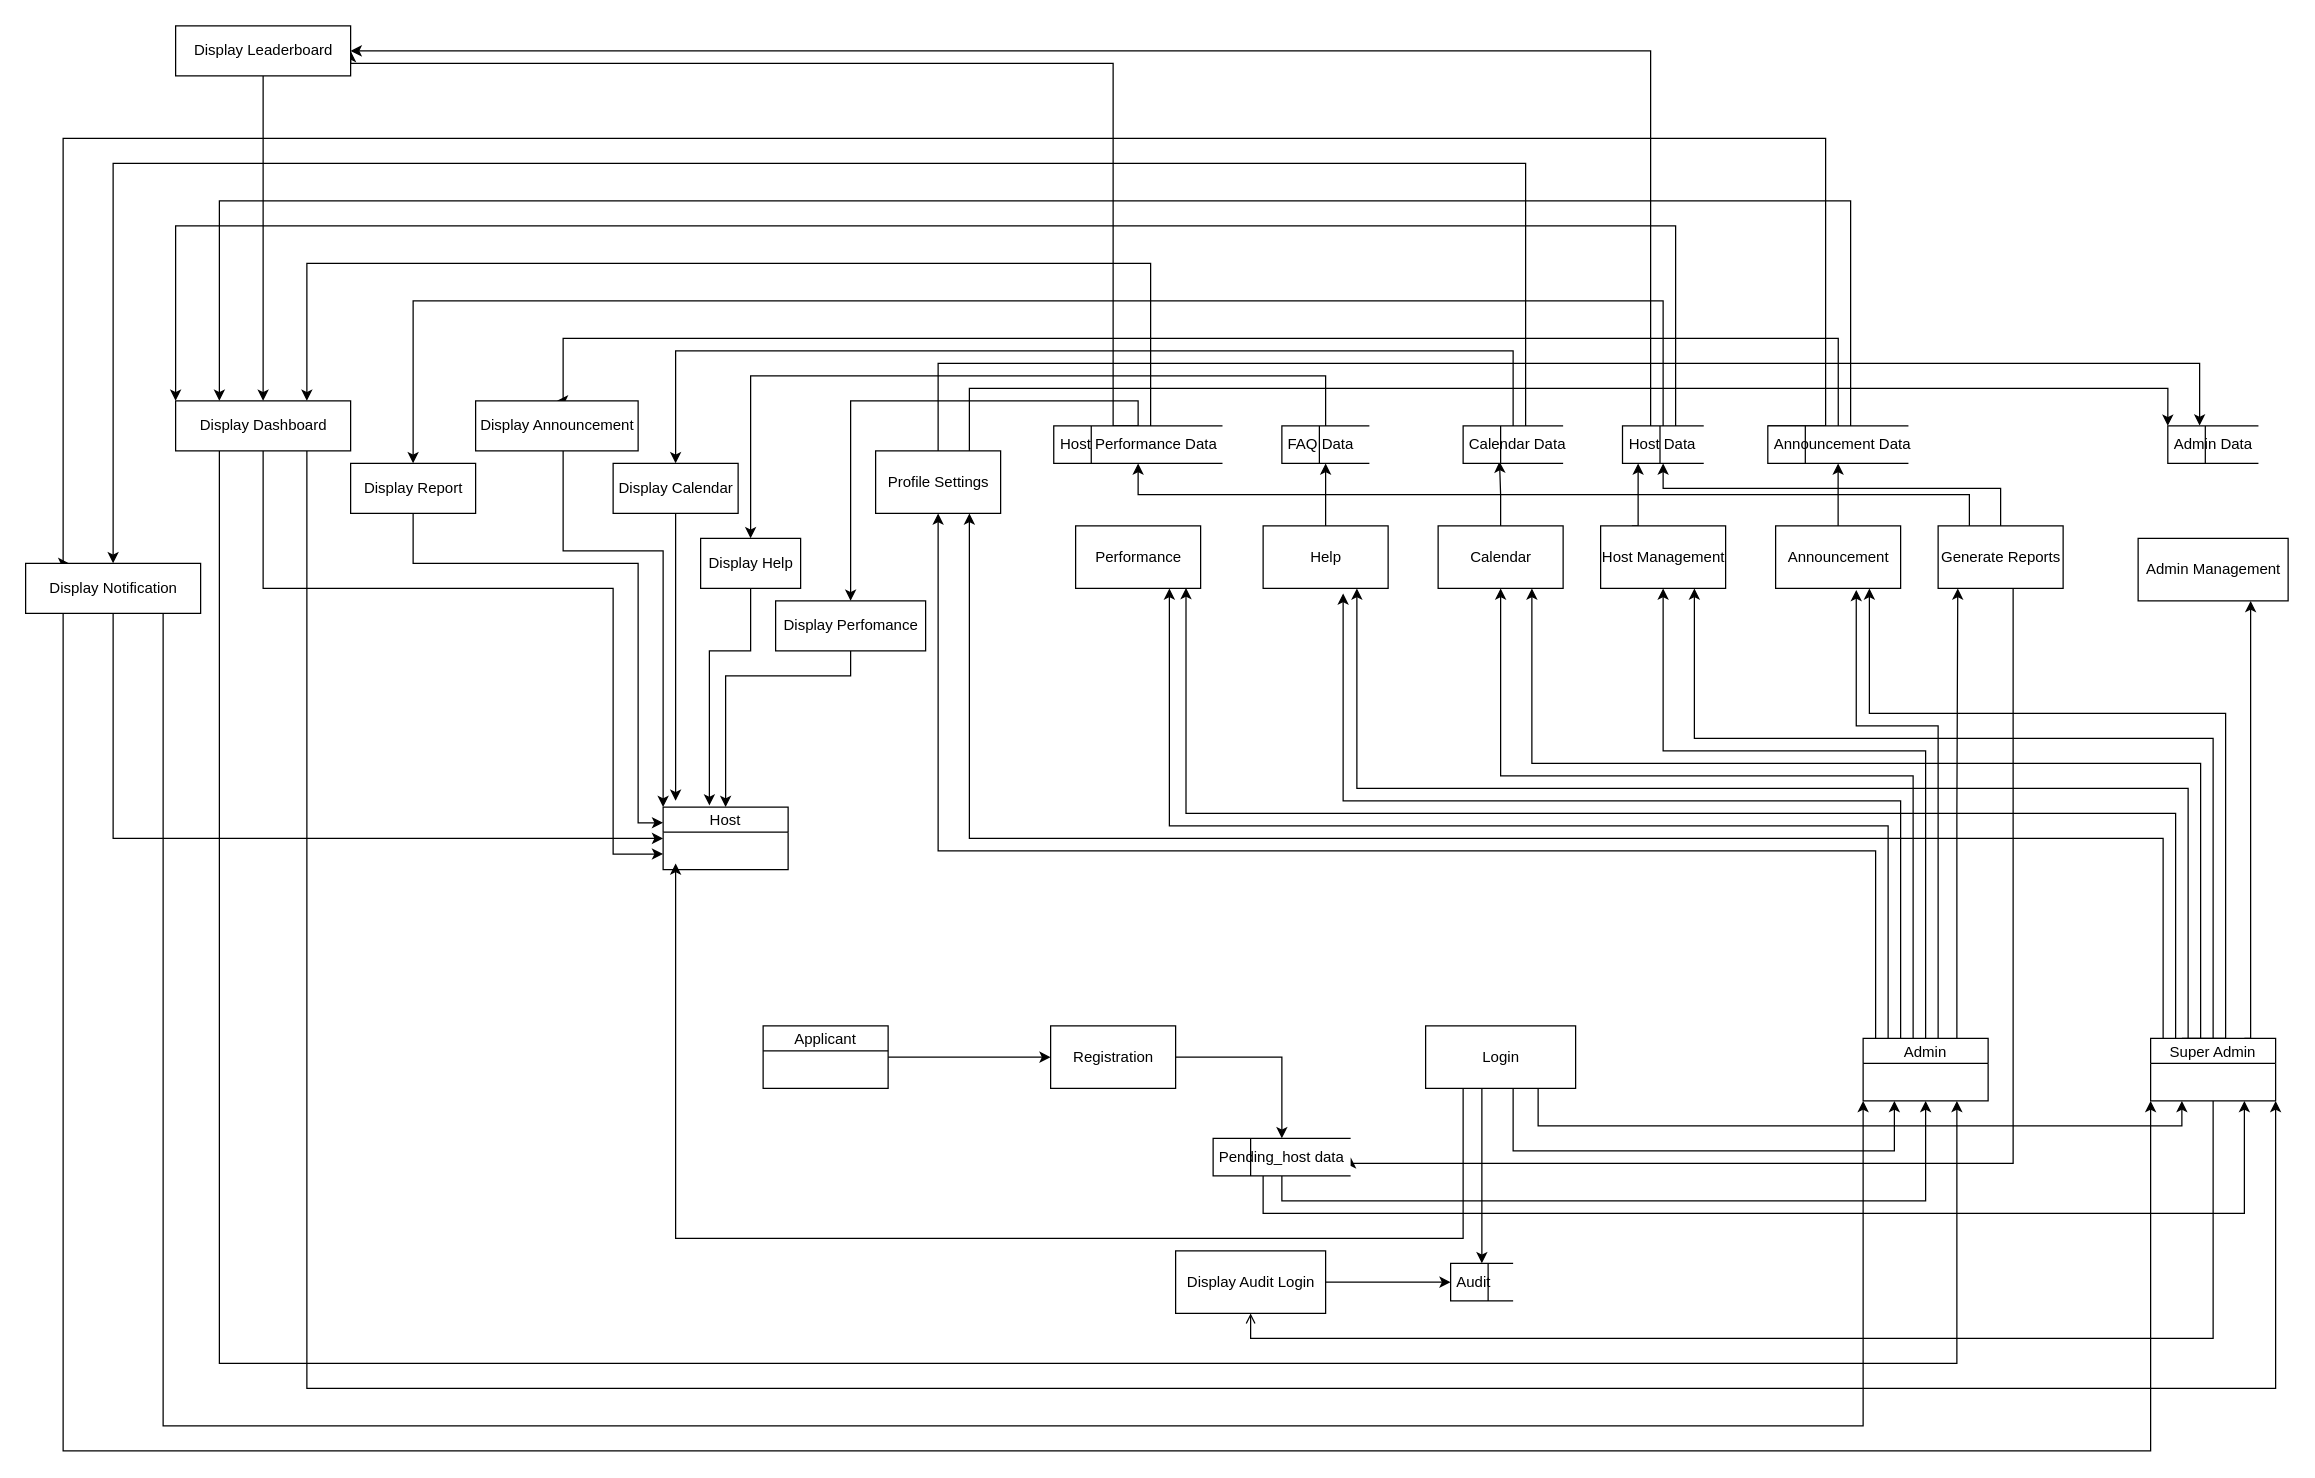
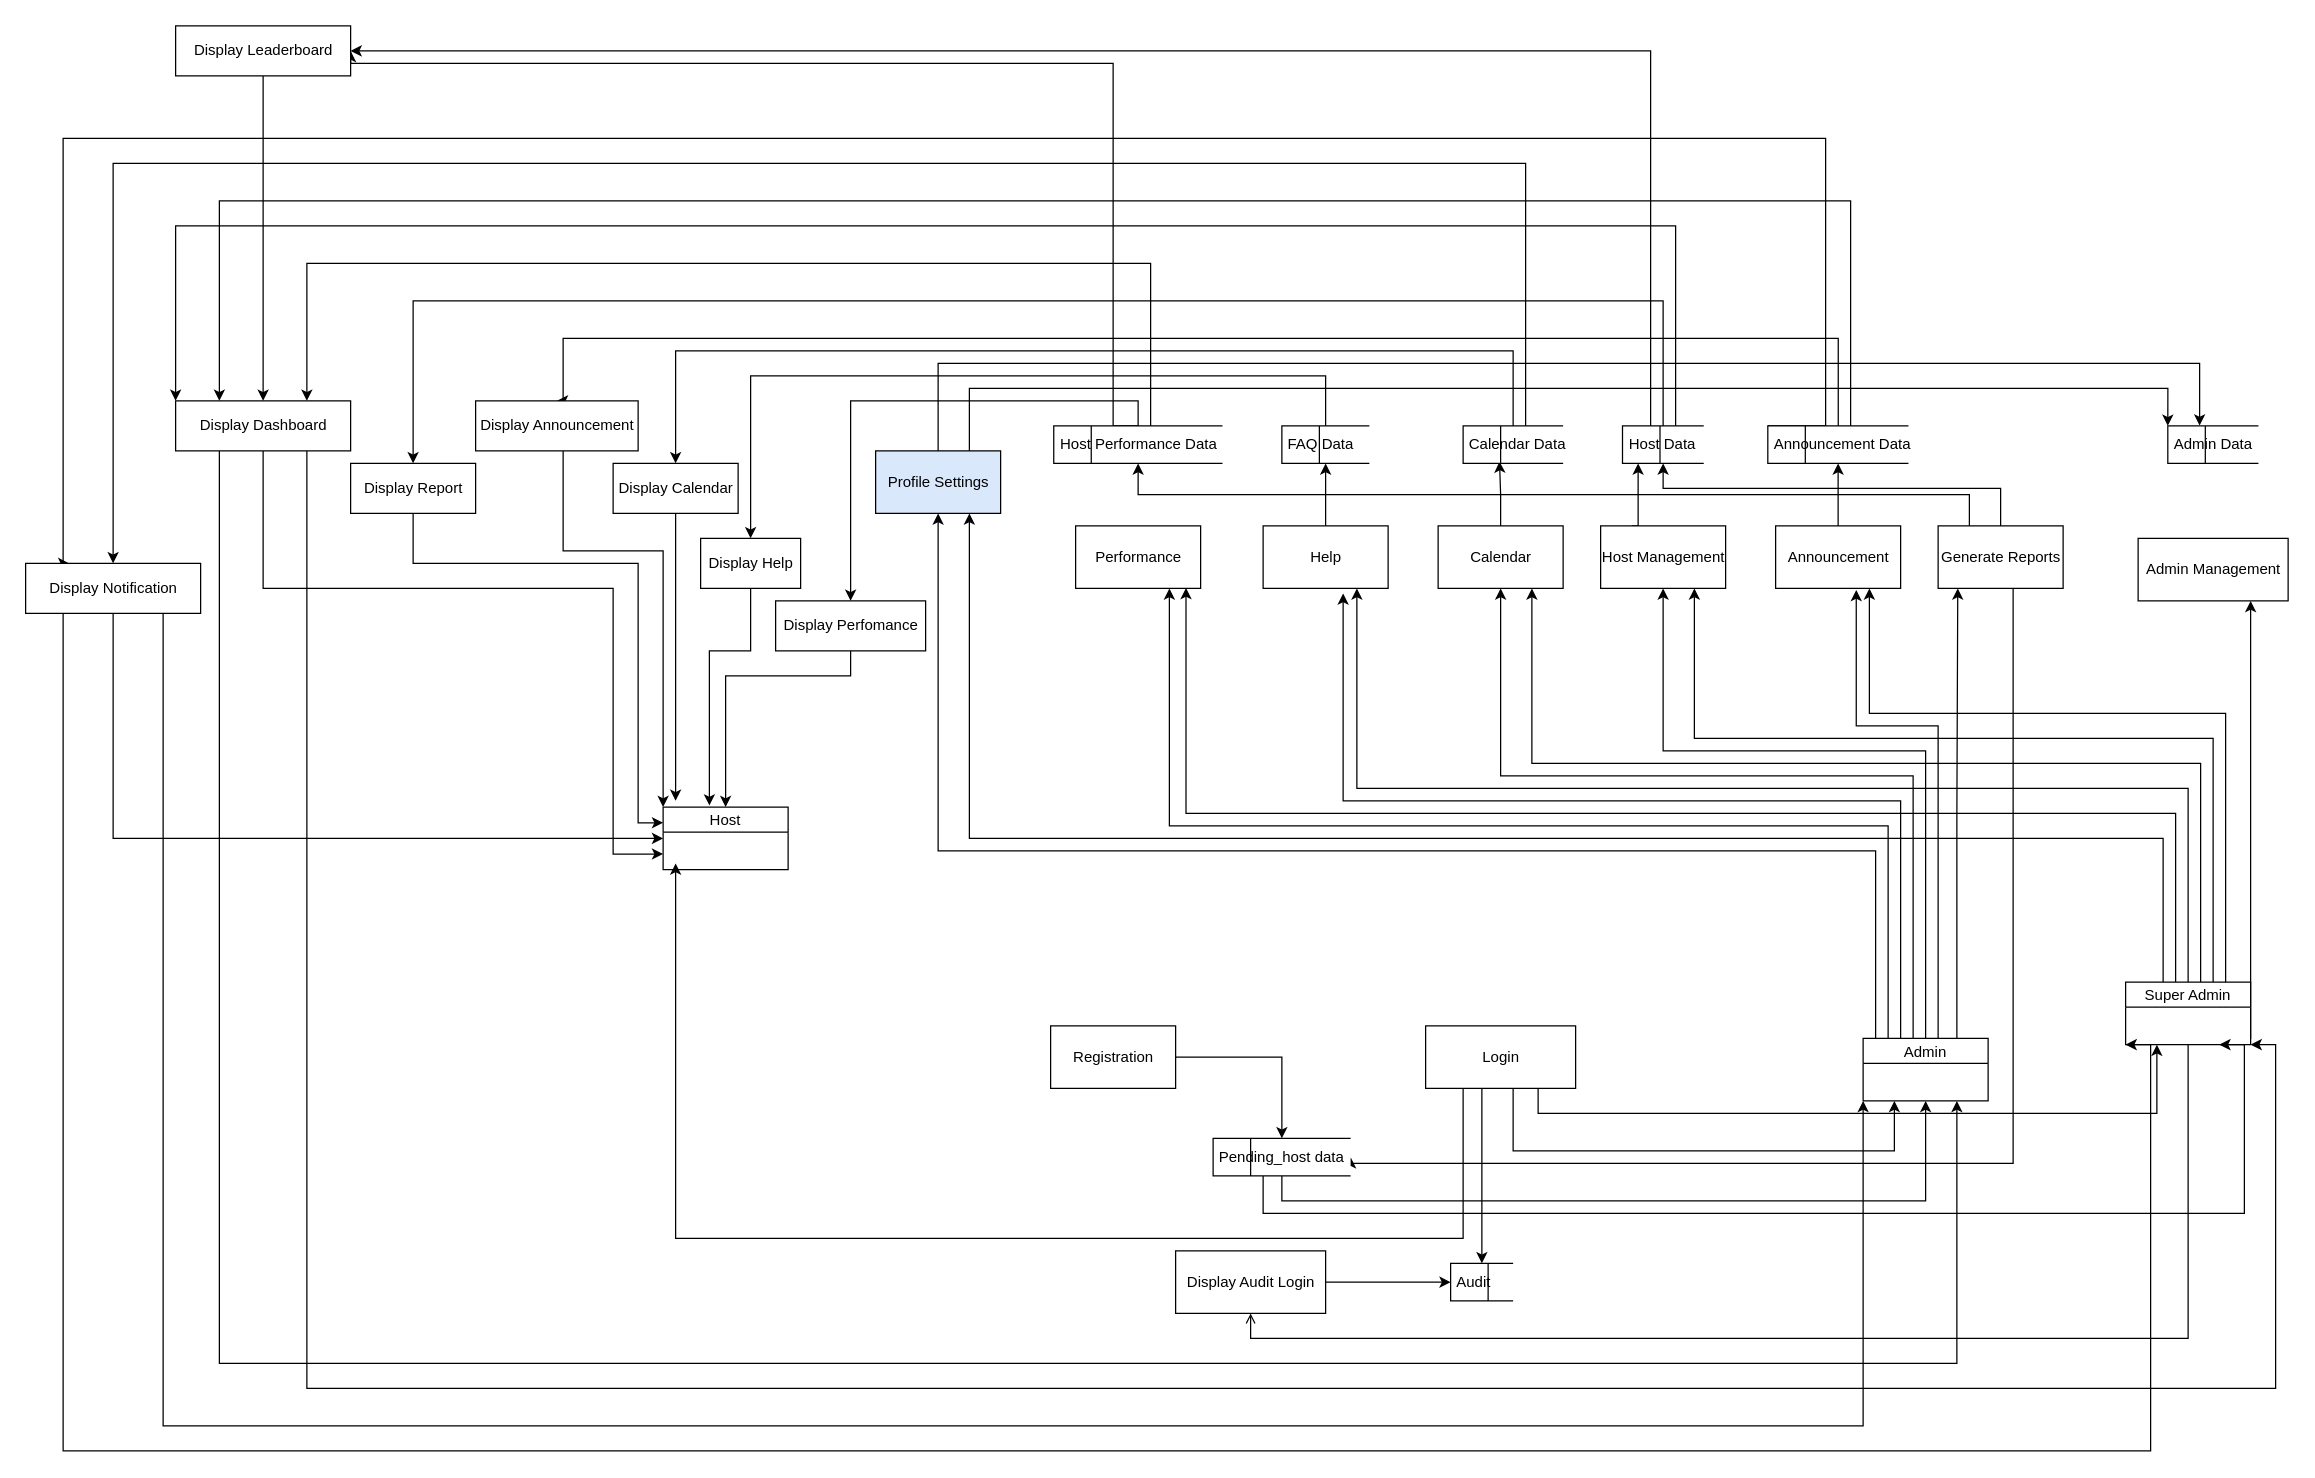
(938, 482) -> (938, 482)
(826, 1057) -> none
(965, 1057) -> none
(2213, 1069) -> (2188, 1013)
